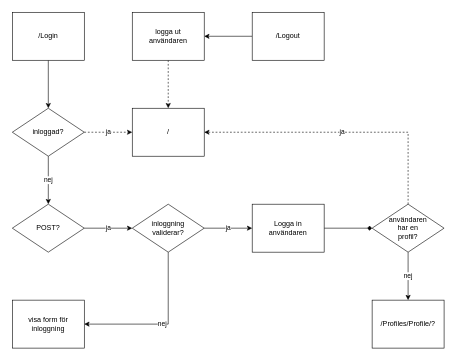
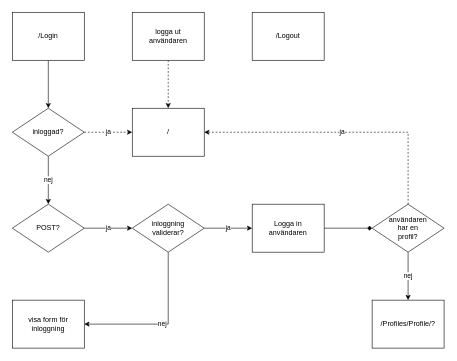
(209, 36) -> none
